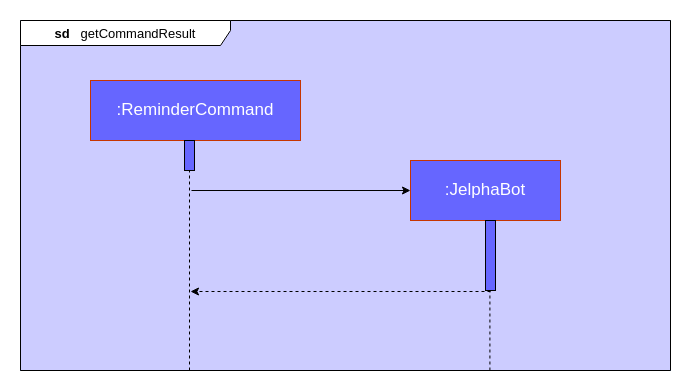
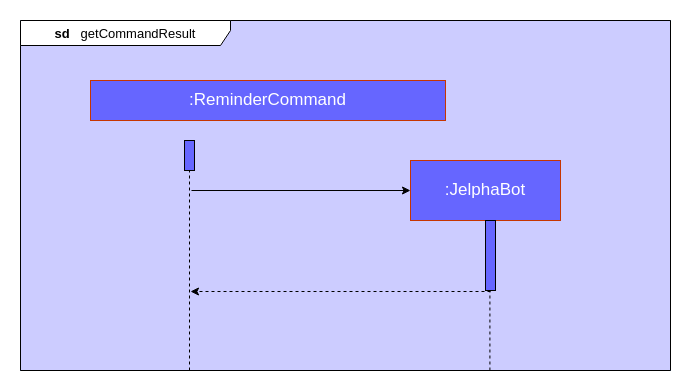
(196, 111) -> (268, 101)
